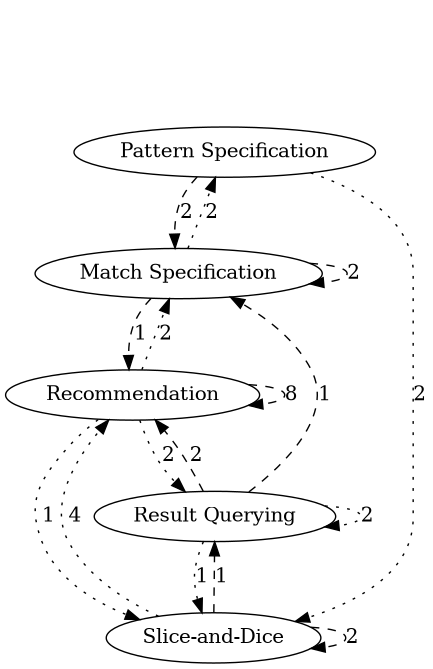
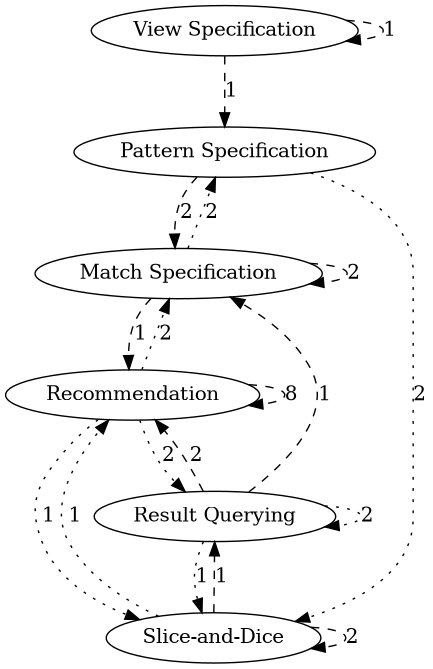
none -> (225, 31)
(75, 516) -> (75, 516)
